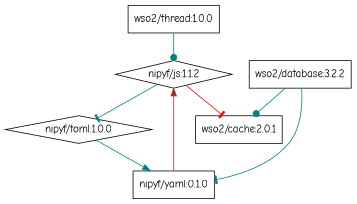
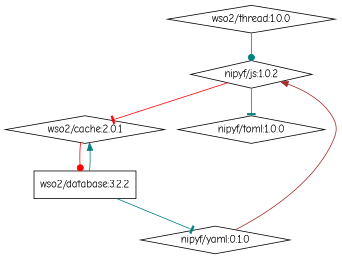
(174, 19) -> (251, 19)
(174, 74) -> (251, 74)
(272, 100) -> (90, 161)
(239, 130) -> (85, 130)
none -> (80, 154)
(120, 154) -> none
(174, 185) -> (215, 240)
